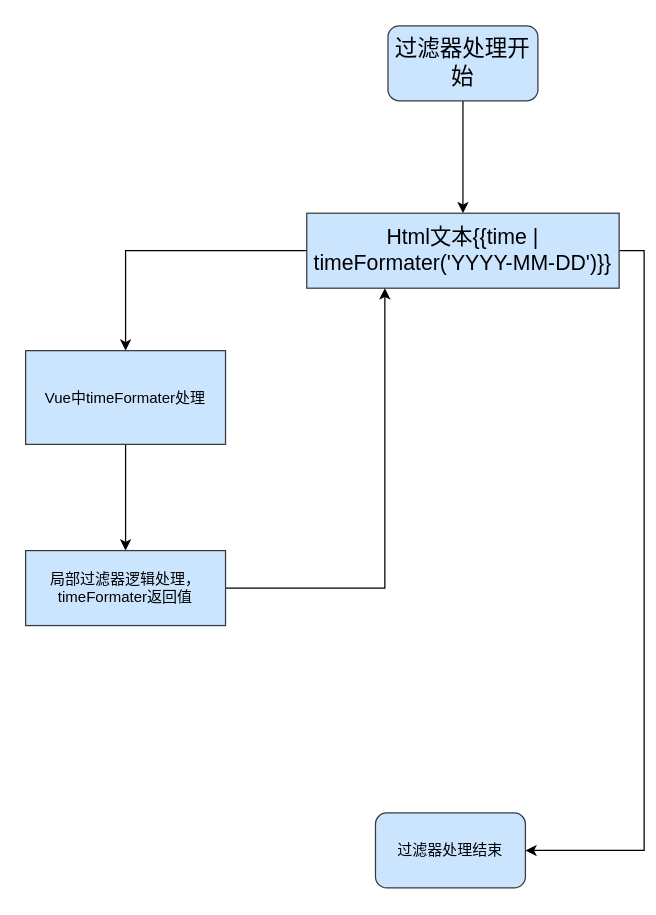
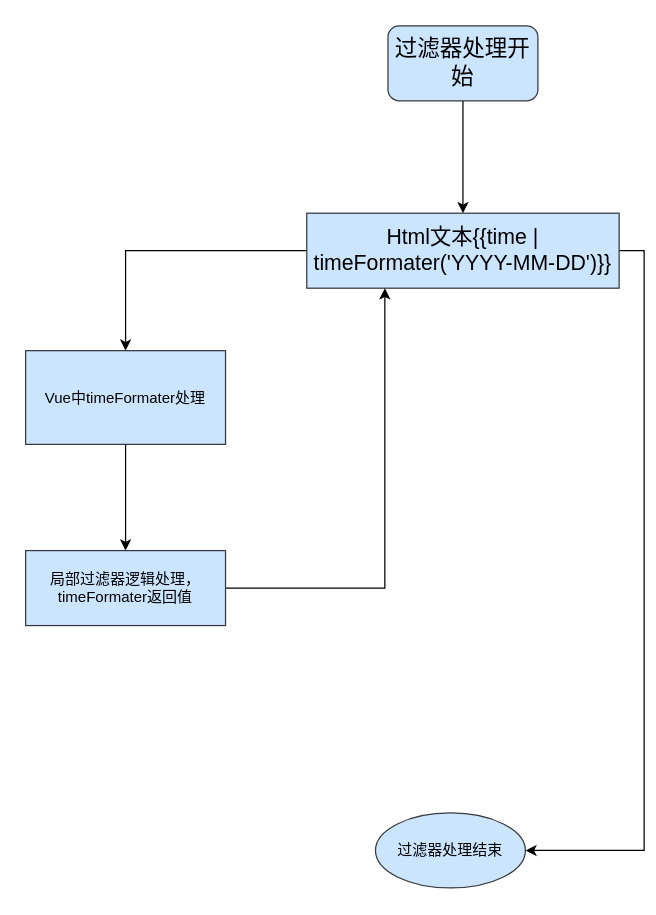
(451, 851) -> (451, 851)
